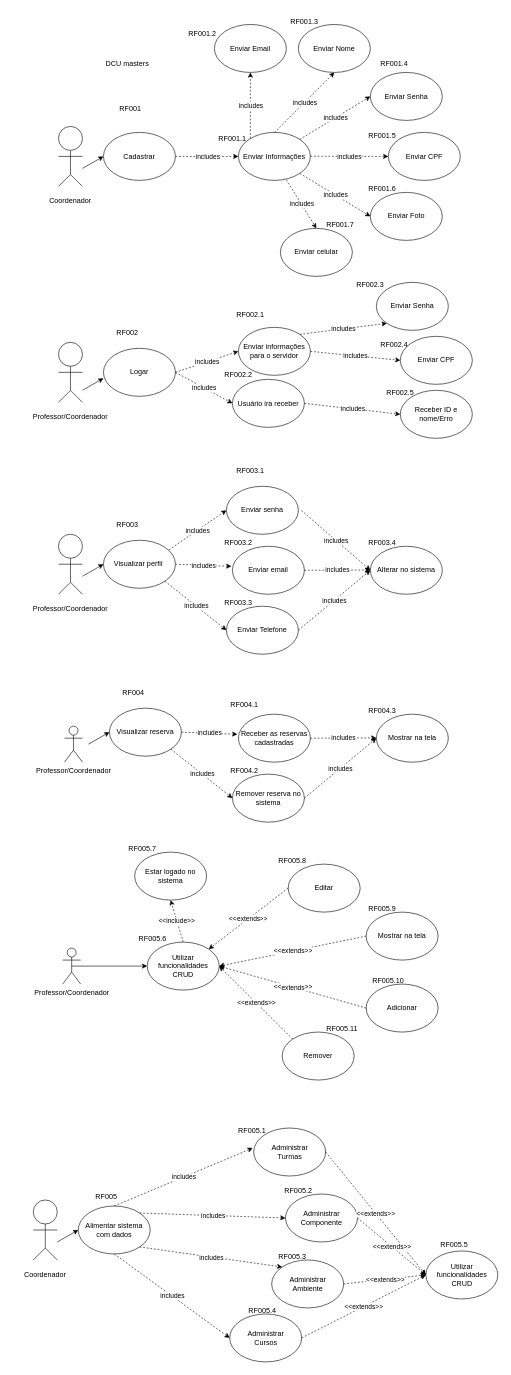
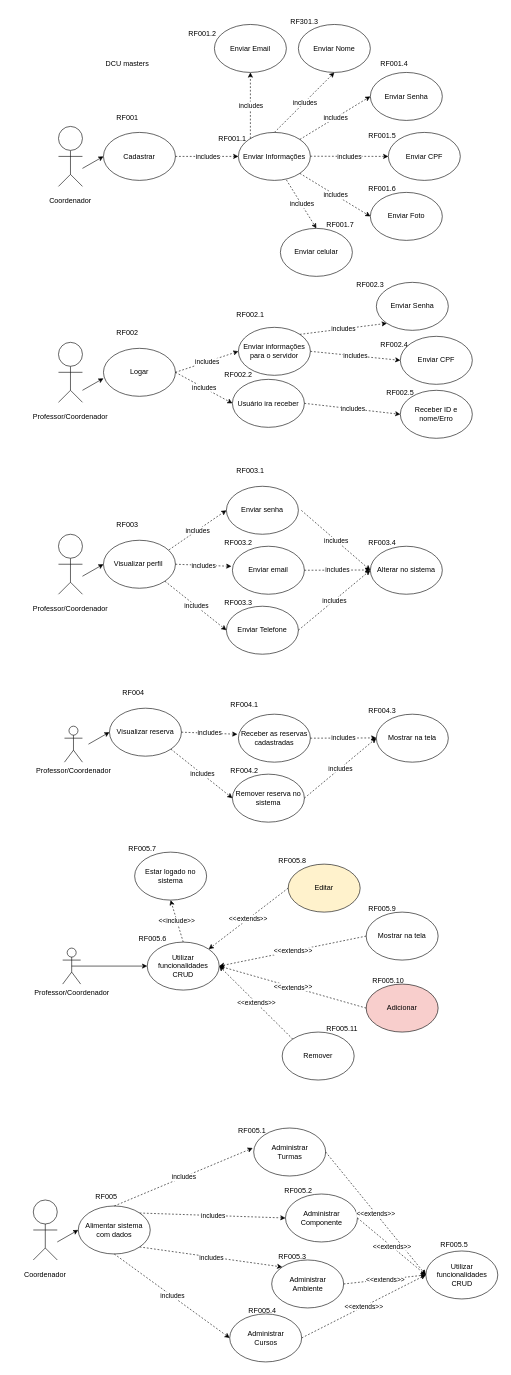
(305, 21) -> (305, 21)
(131, 108) -> (128, 117)
(324, 888) -> (324, 888)
(402, 1008) -> (402, 1008)
